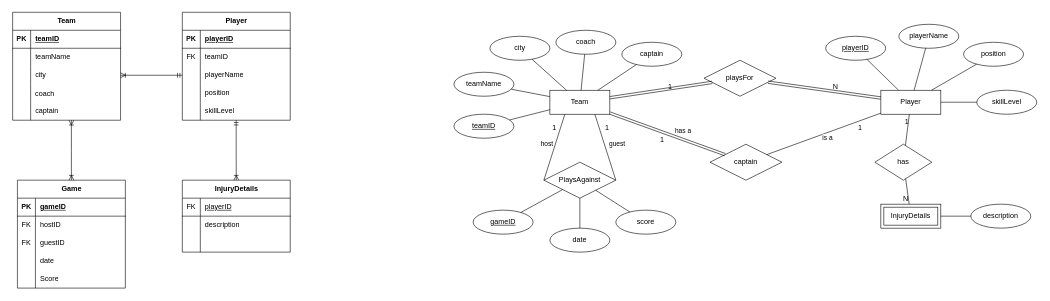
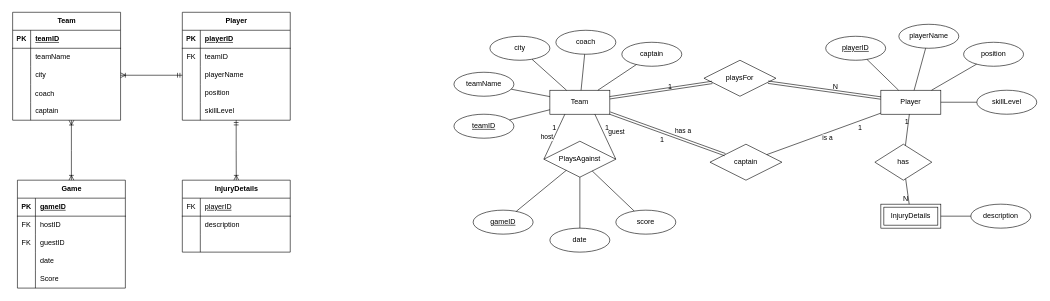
(580, 180) -> (580, 159)
